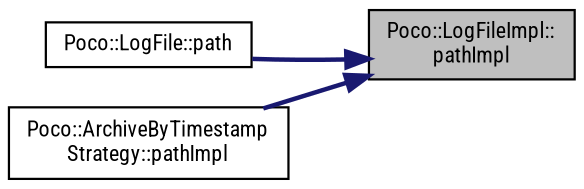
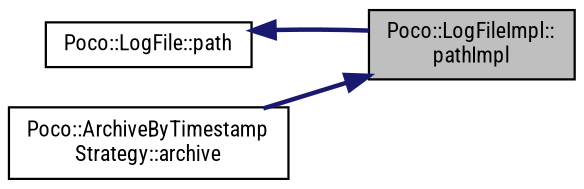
(299, 60) -> (322, 30)
(149, 143) -> (149, 143)
